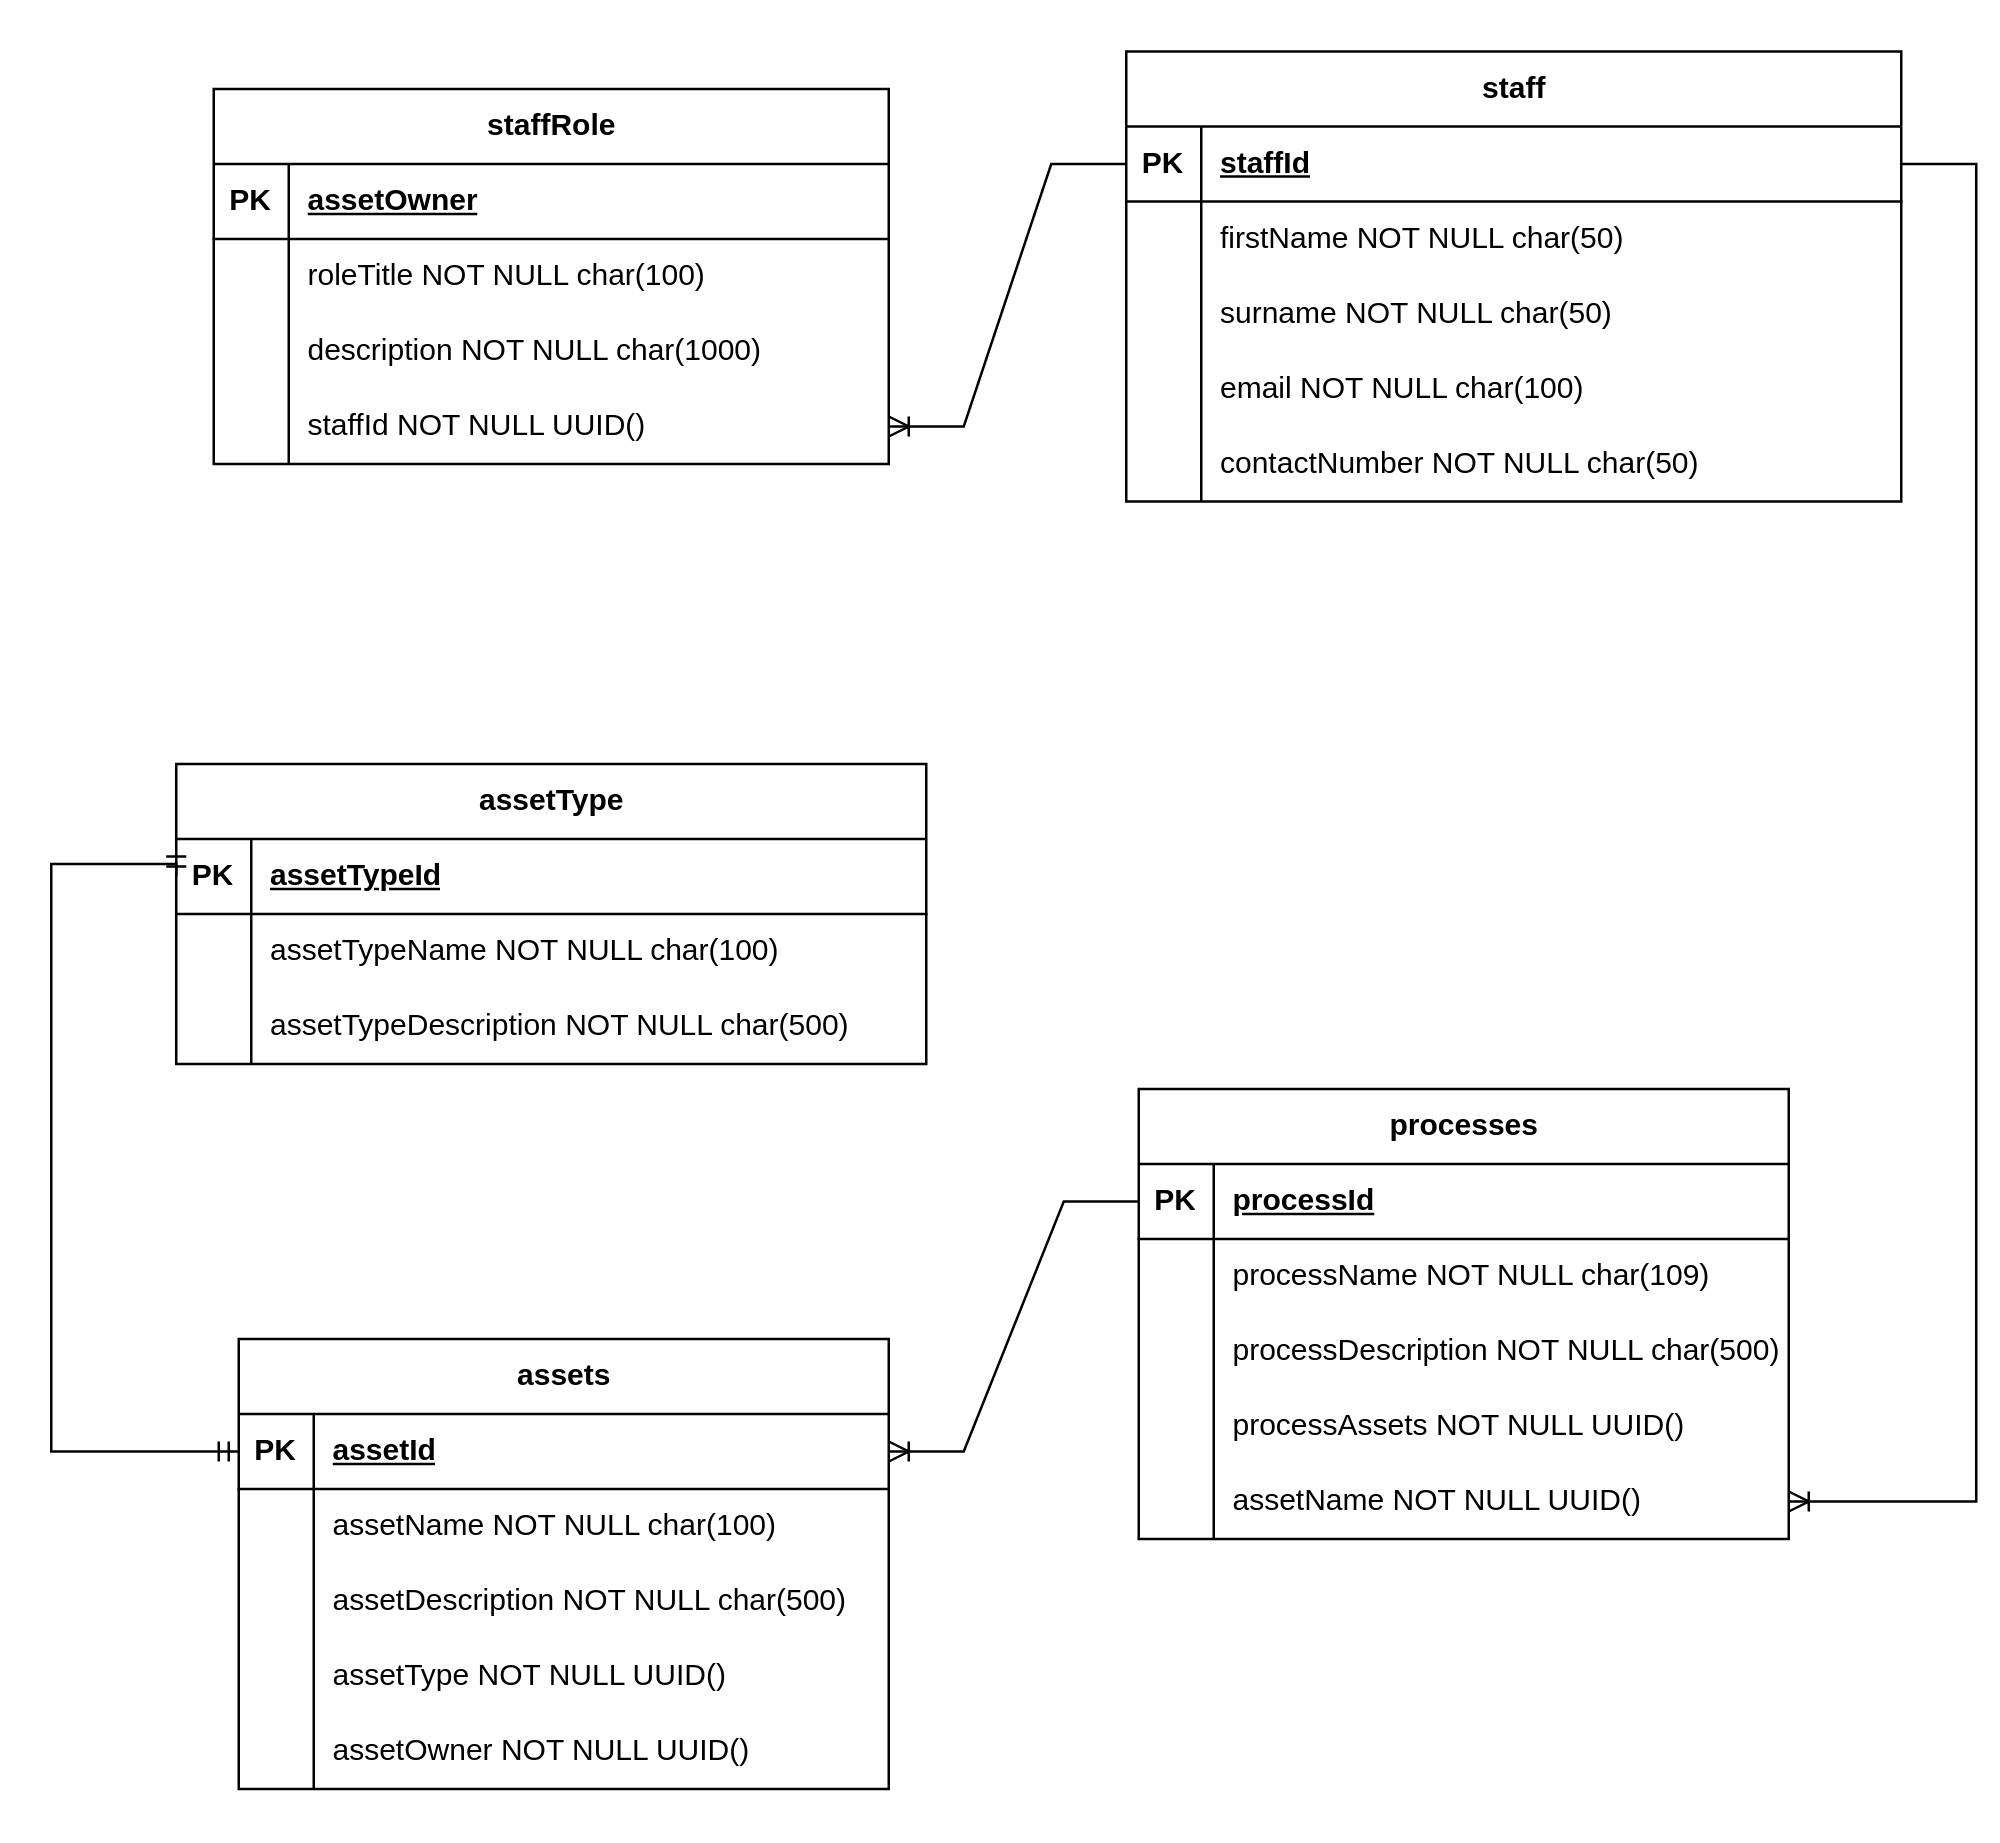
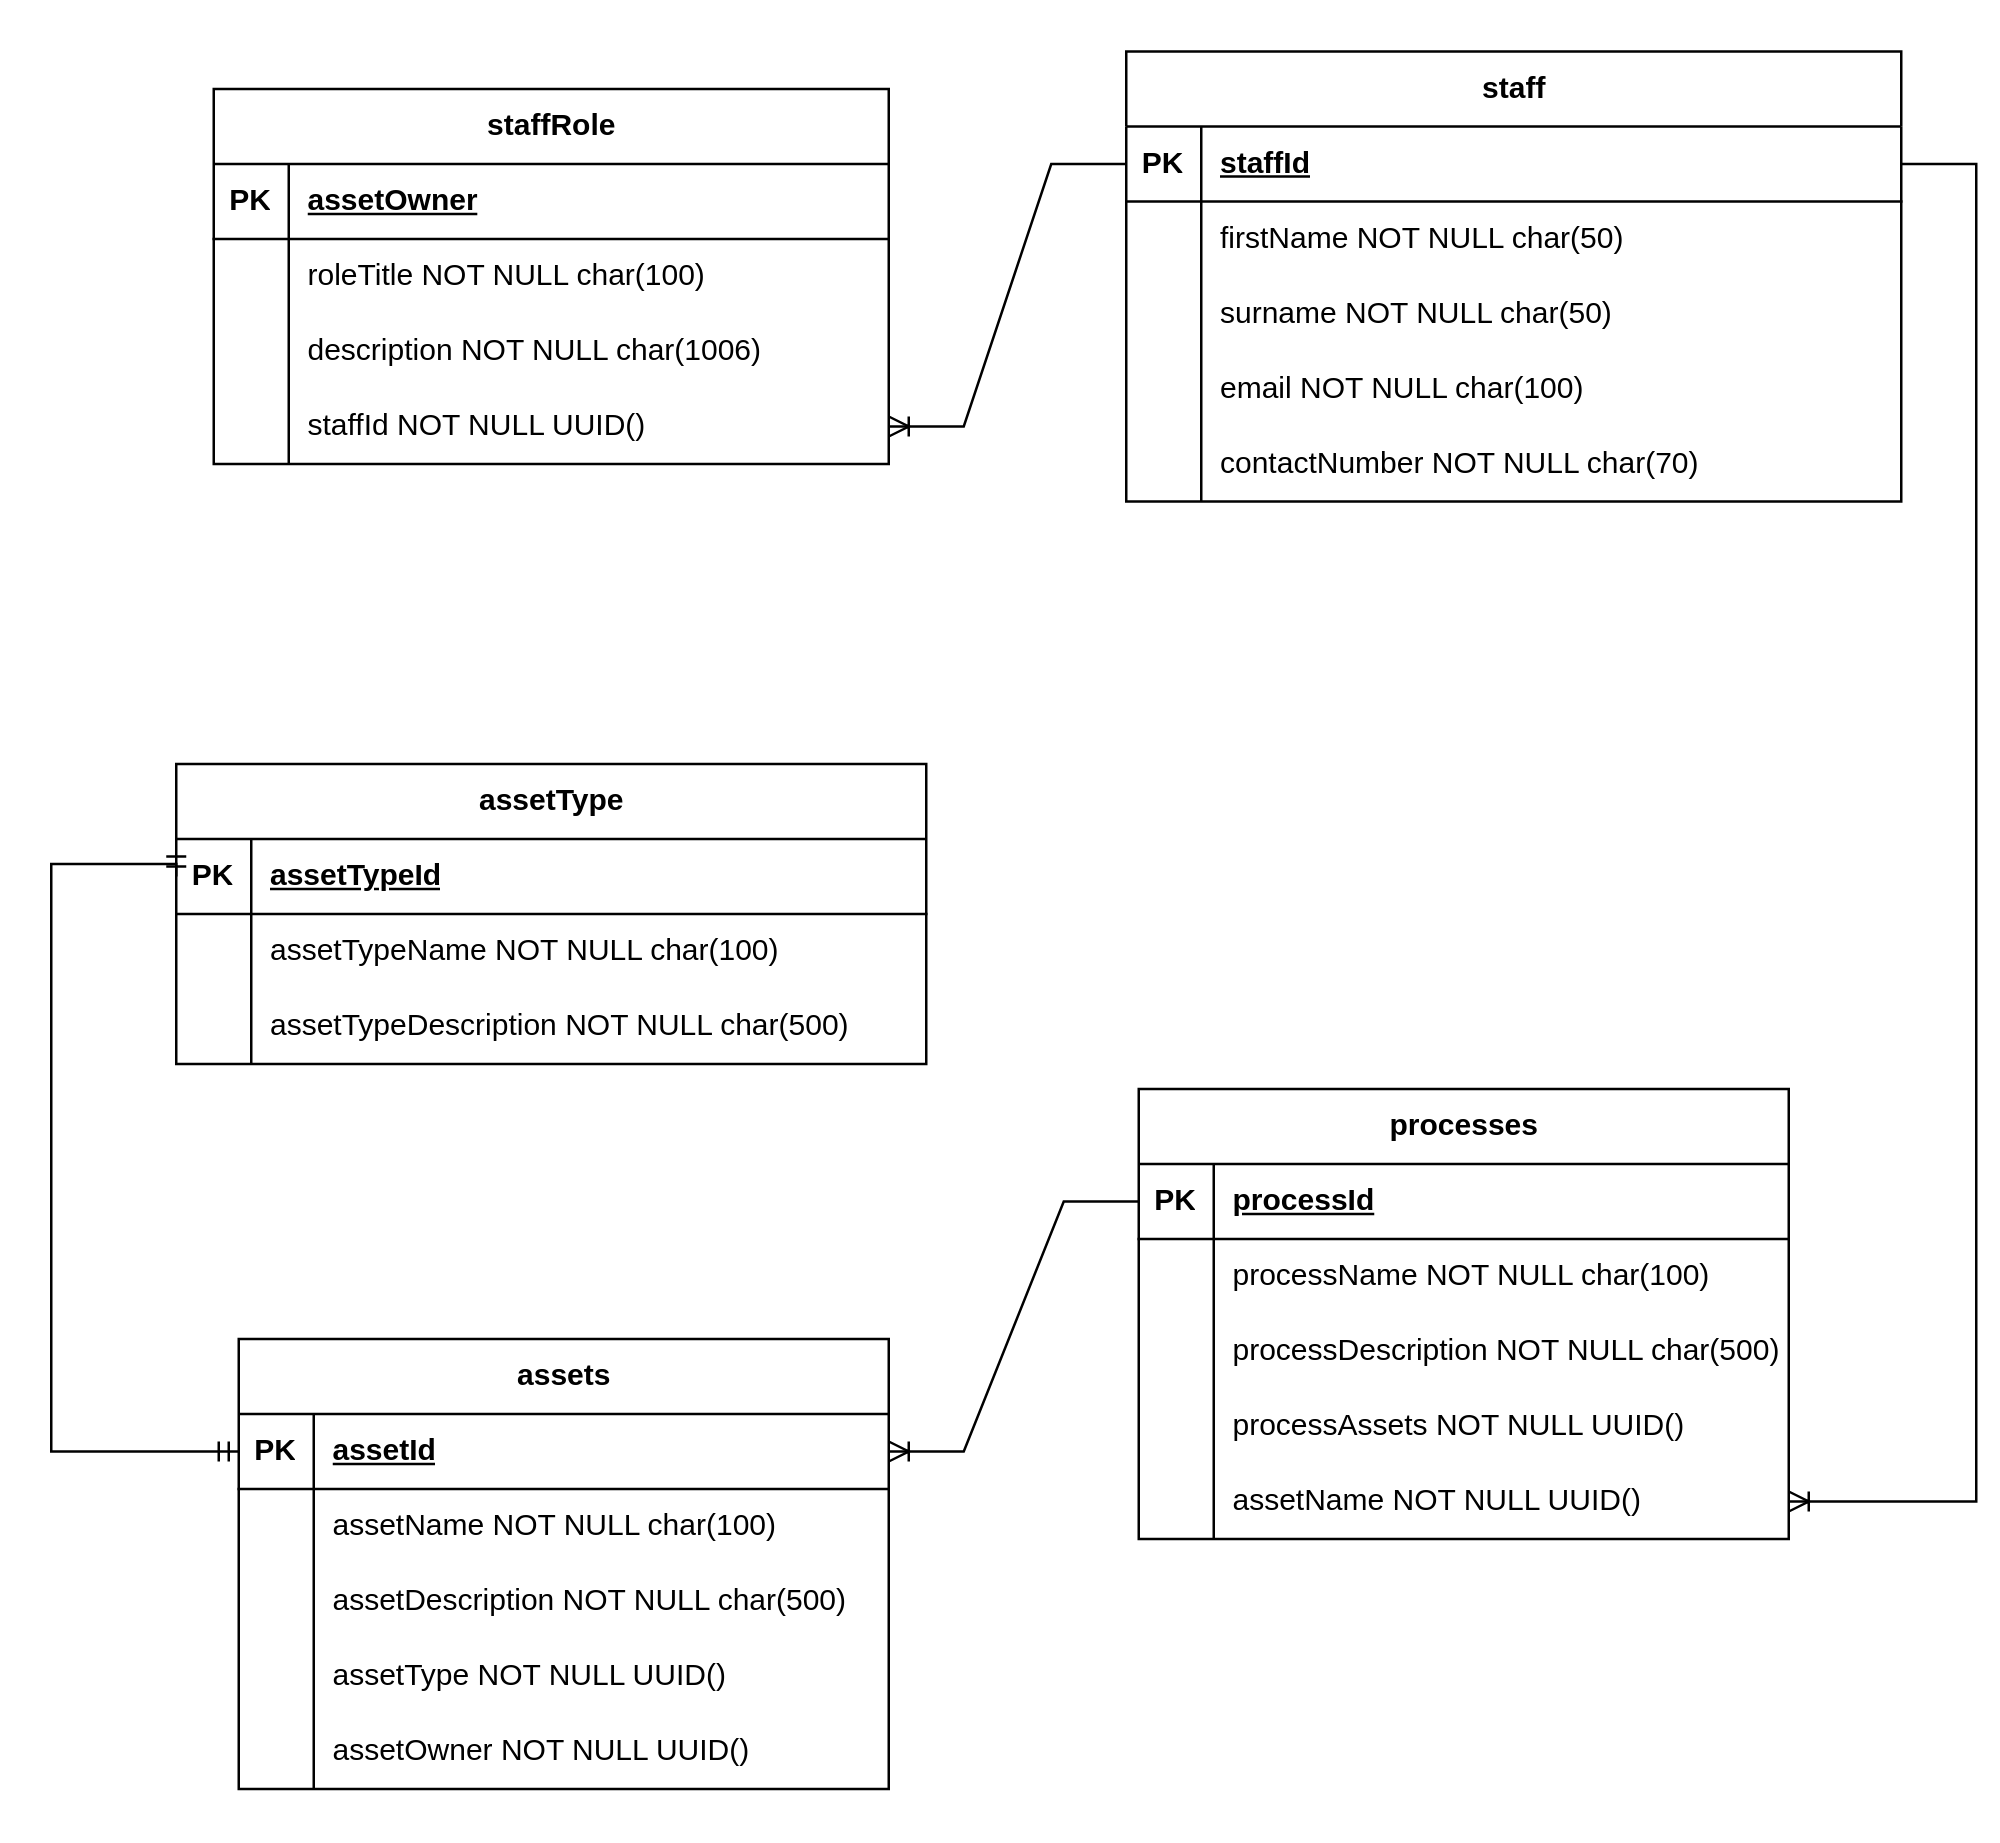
(550, 351) -> (550, 351)
(1470, 464) -> (1470, 464)
(1474, 1276) -> (1474, 1276)
